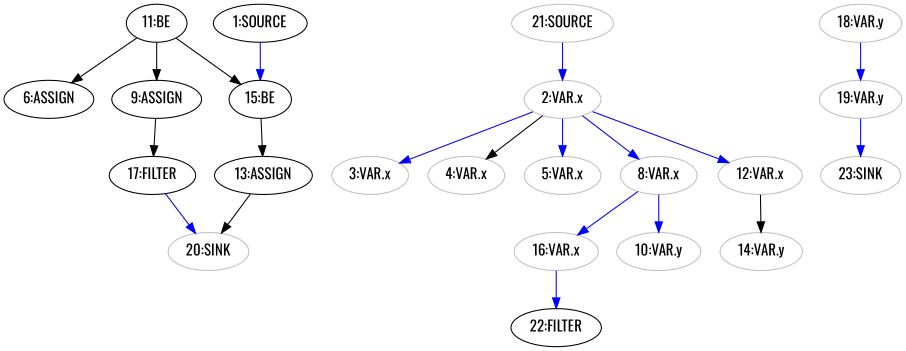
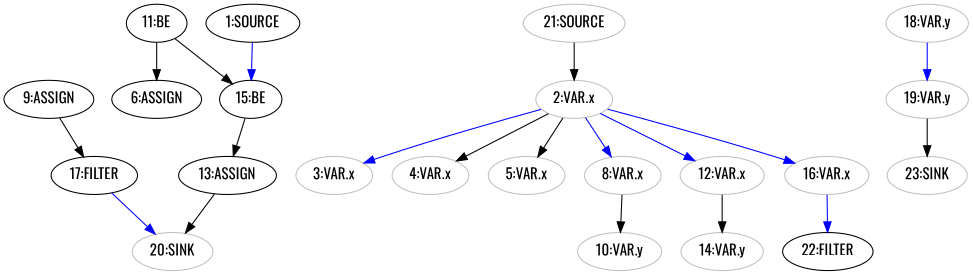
(157, 56) -> none
(563, 56) -> (574, 56)
(563, 132) -> (553, 133)
(861, 132) -> (927, 132)
(659, 208) -> (621, 208)
(612, 210) -> (696, 134)
